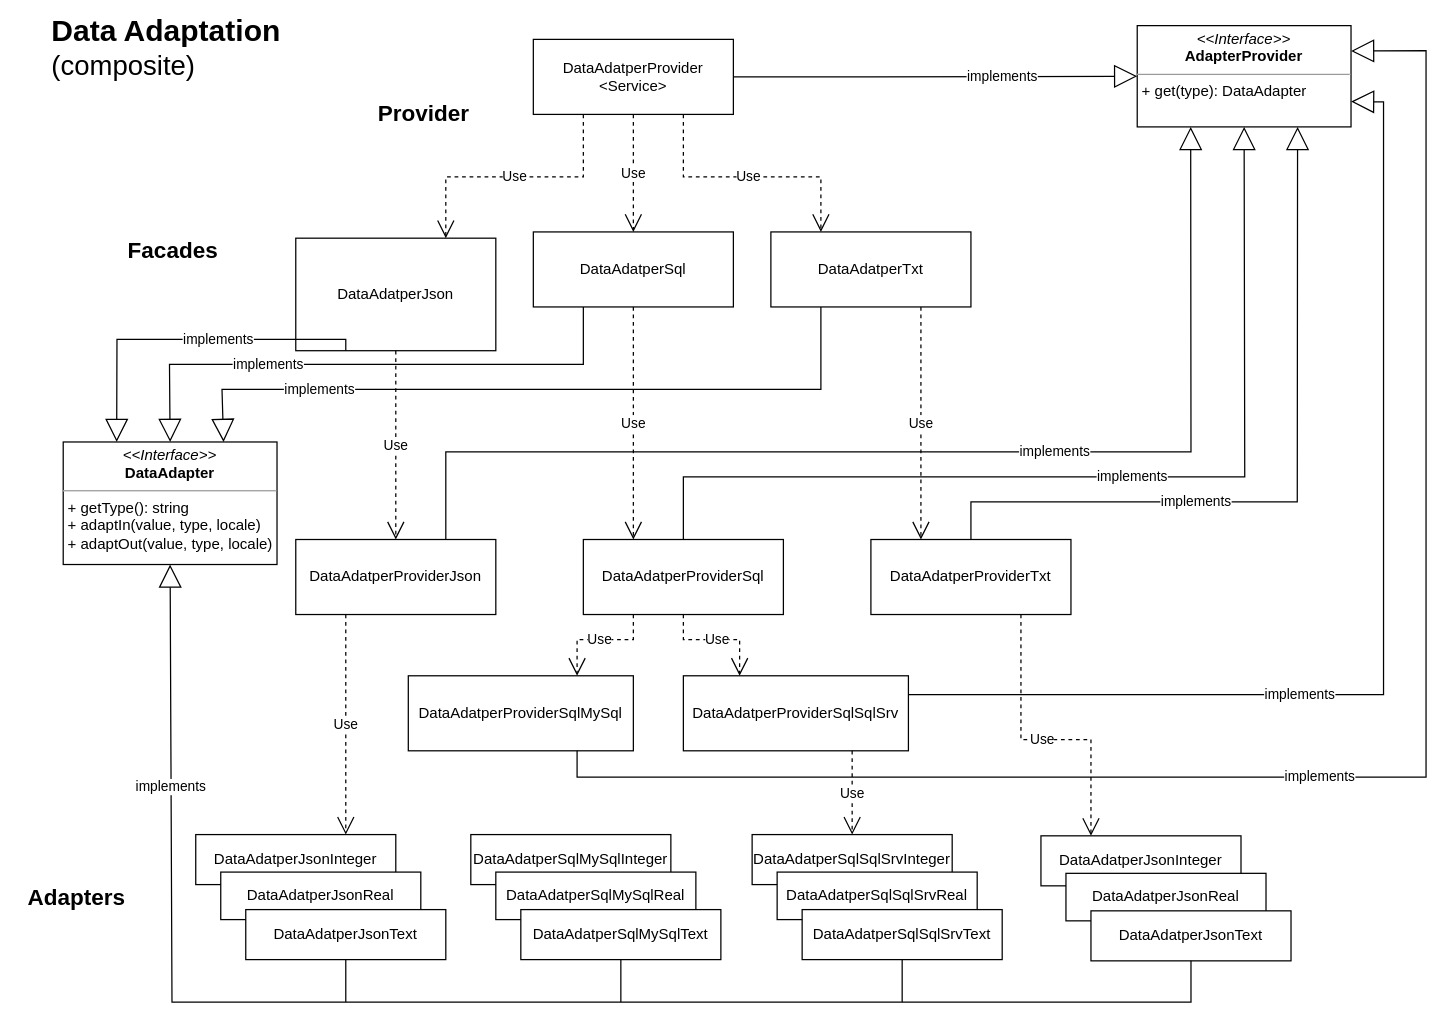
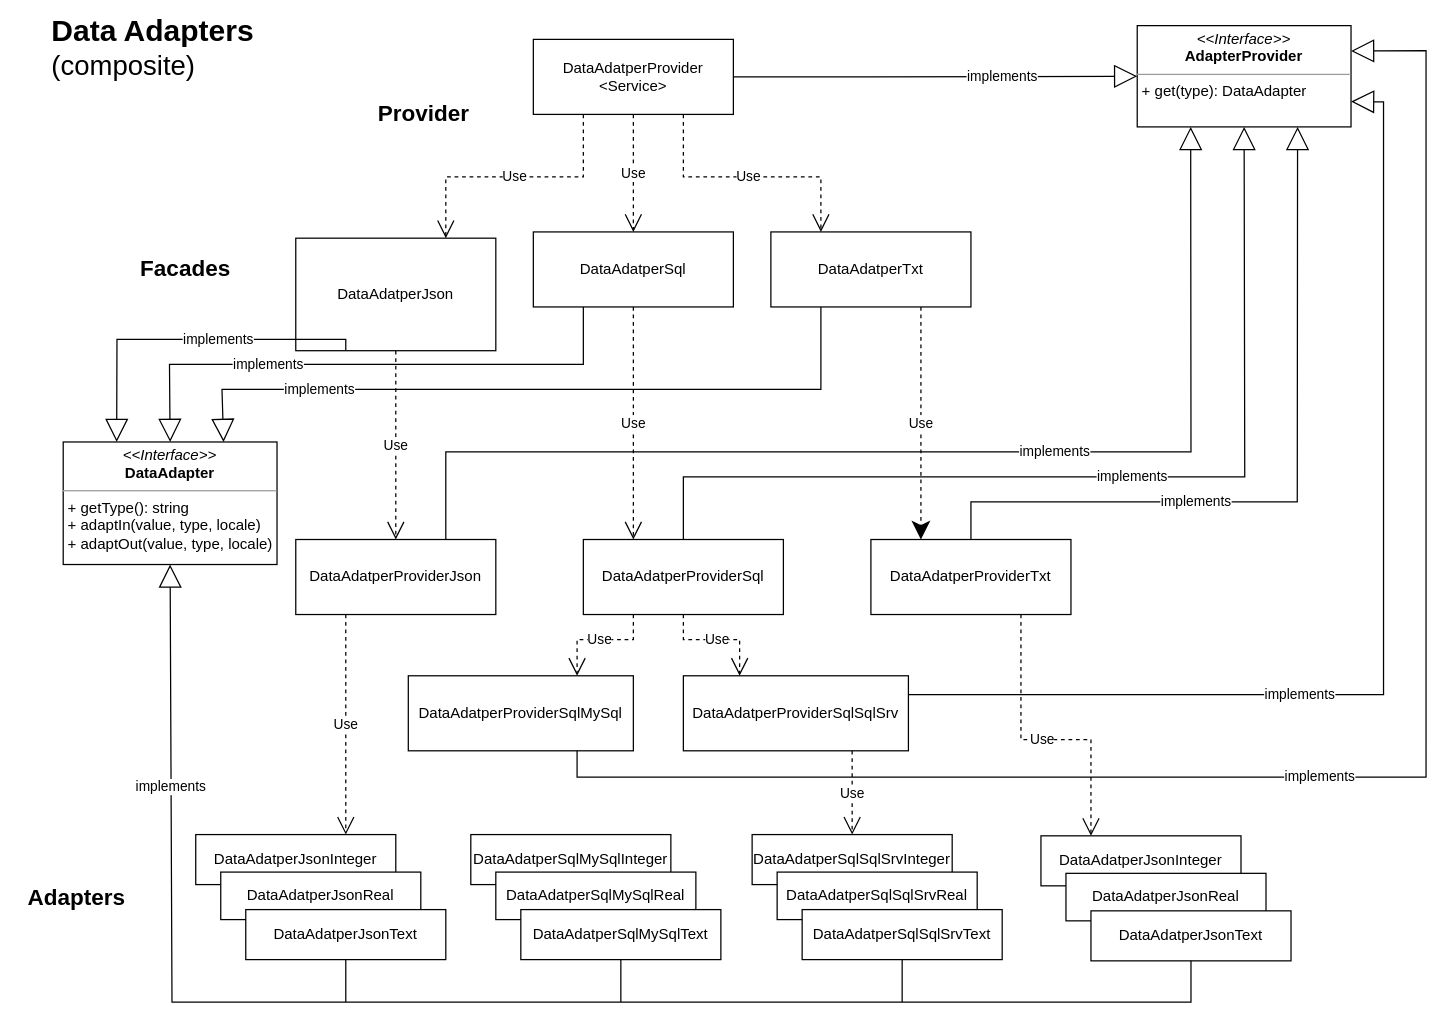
(111, 48) -> (105, 48)
(191, 251) -> (203, 269)
(921, 528) -> (921, 524)
